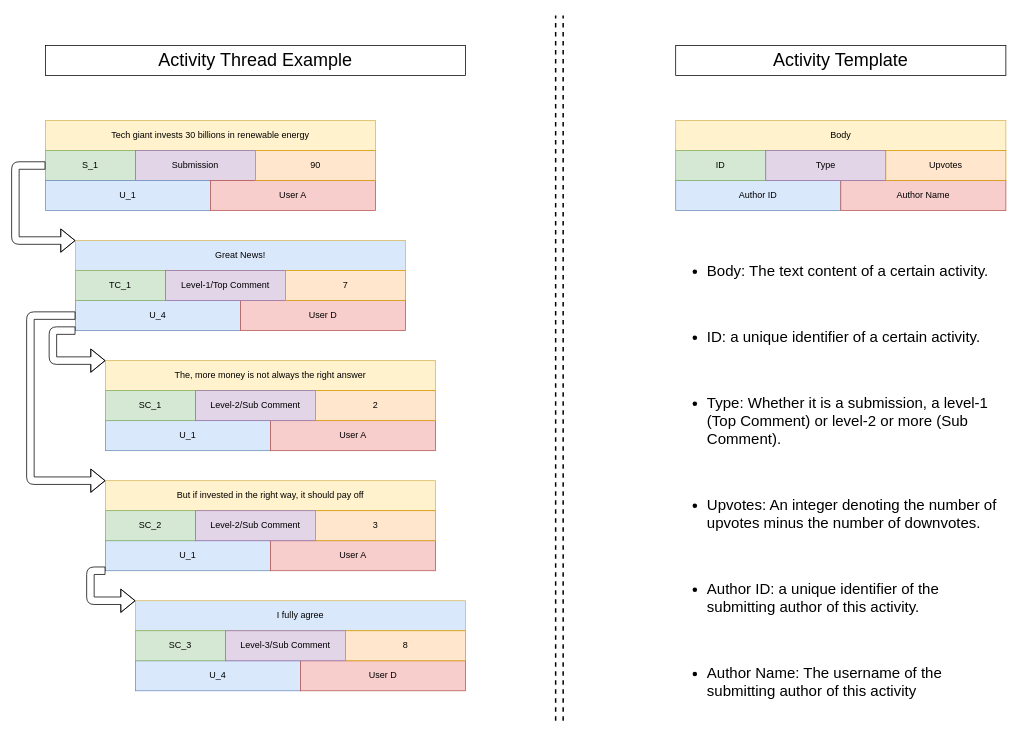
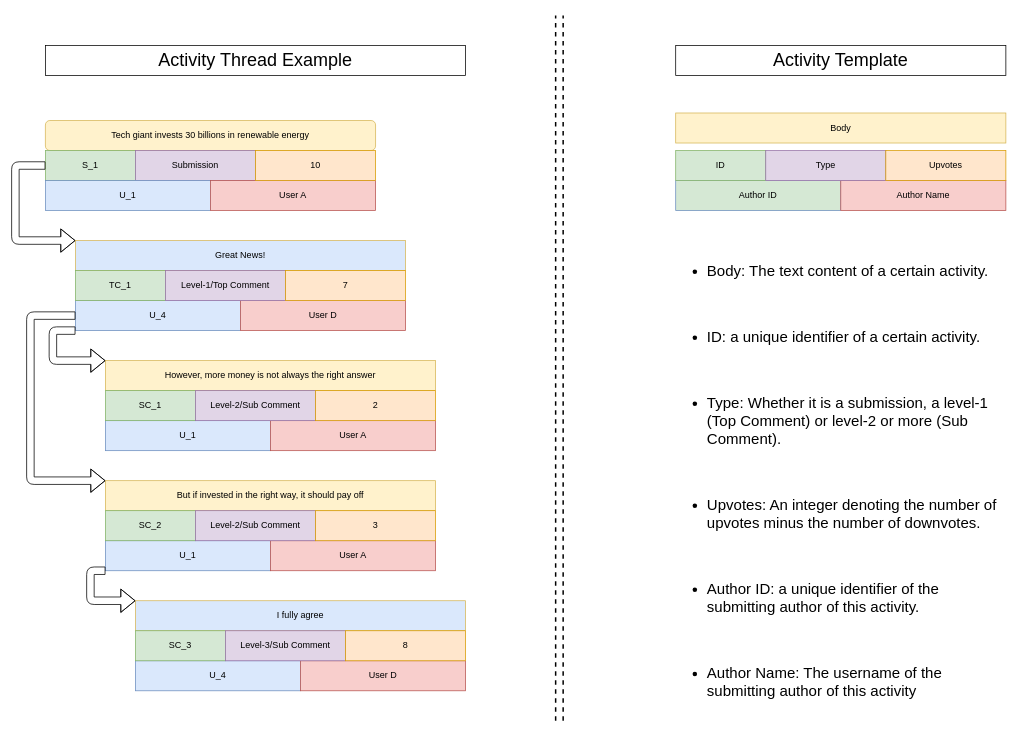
(210, 135) -> (210, 135)
(840, 135) -> (840, 128)
(315, 165) -> (315, 165)
(758, 195) -> (758, 195)
(270, 375) -> (270, 375)
